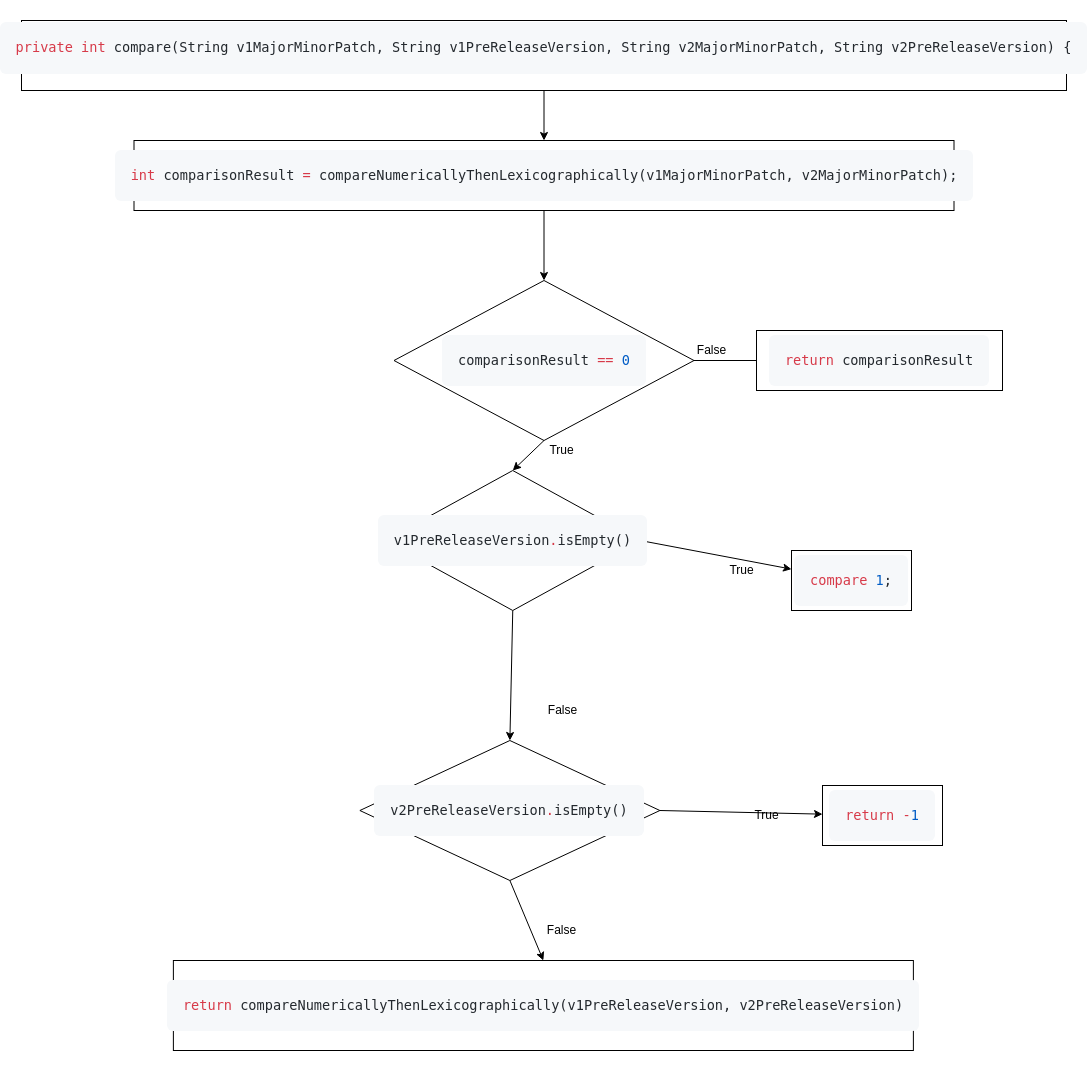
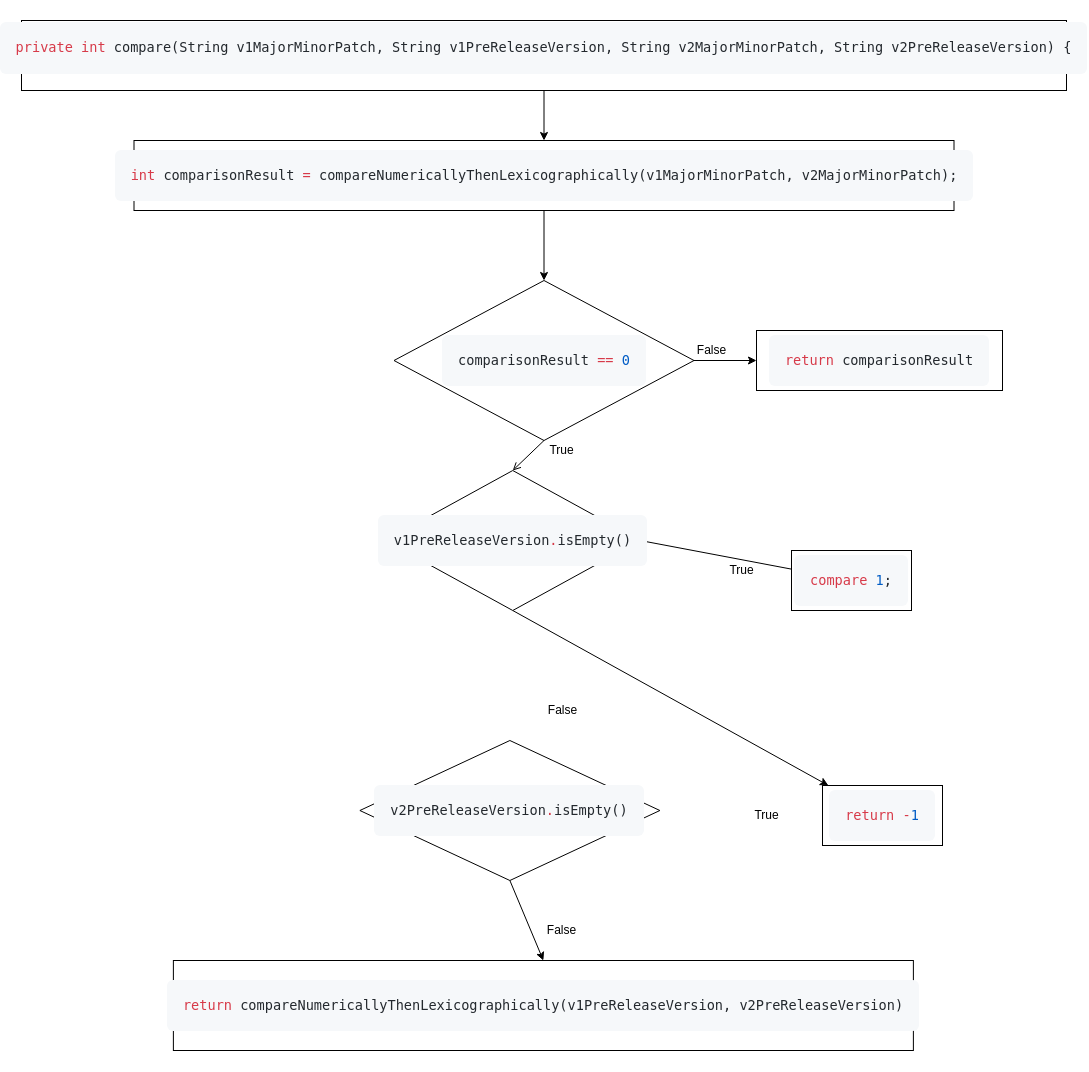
(751, 361) -> (748, 361)
(519, 465) -> (517, 466)
(783, 568) -> (786, 568)
(511, 672) -> (668, 696)
(738, 812) -> none
